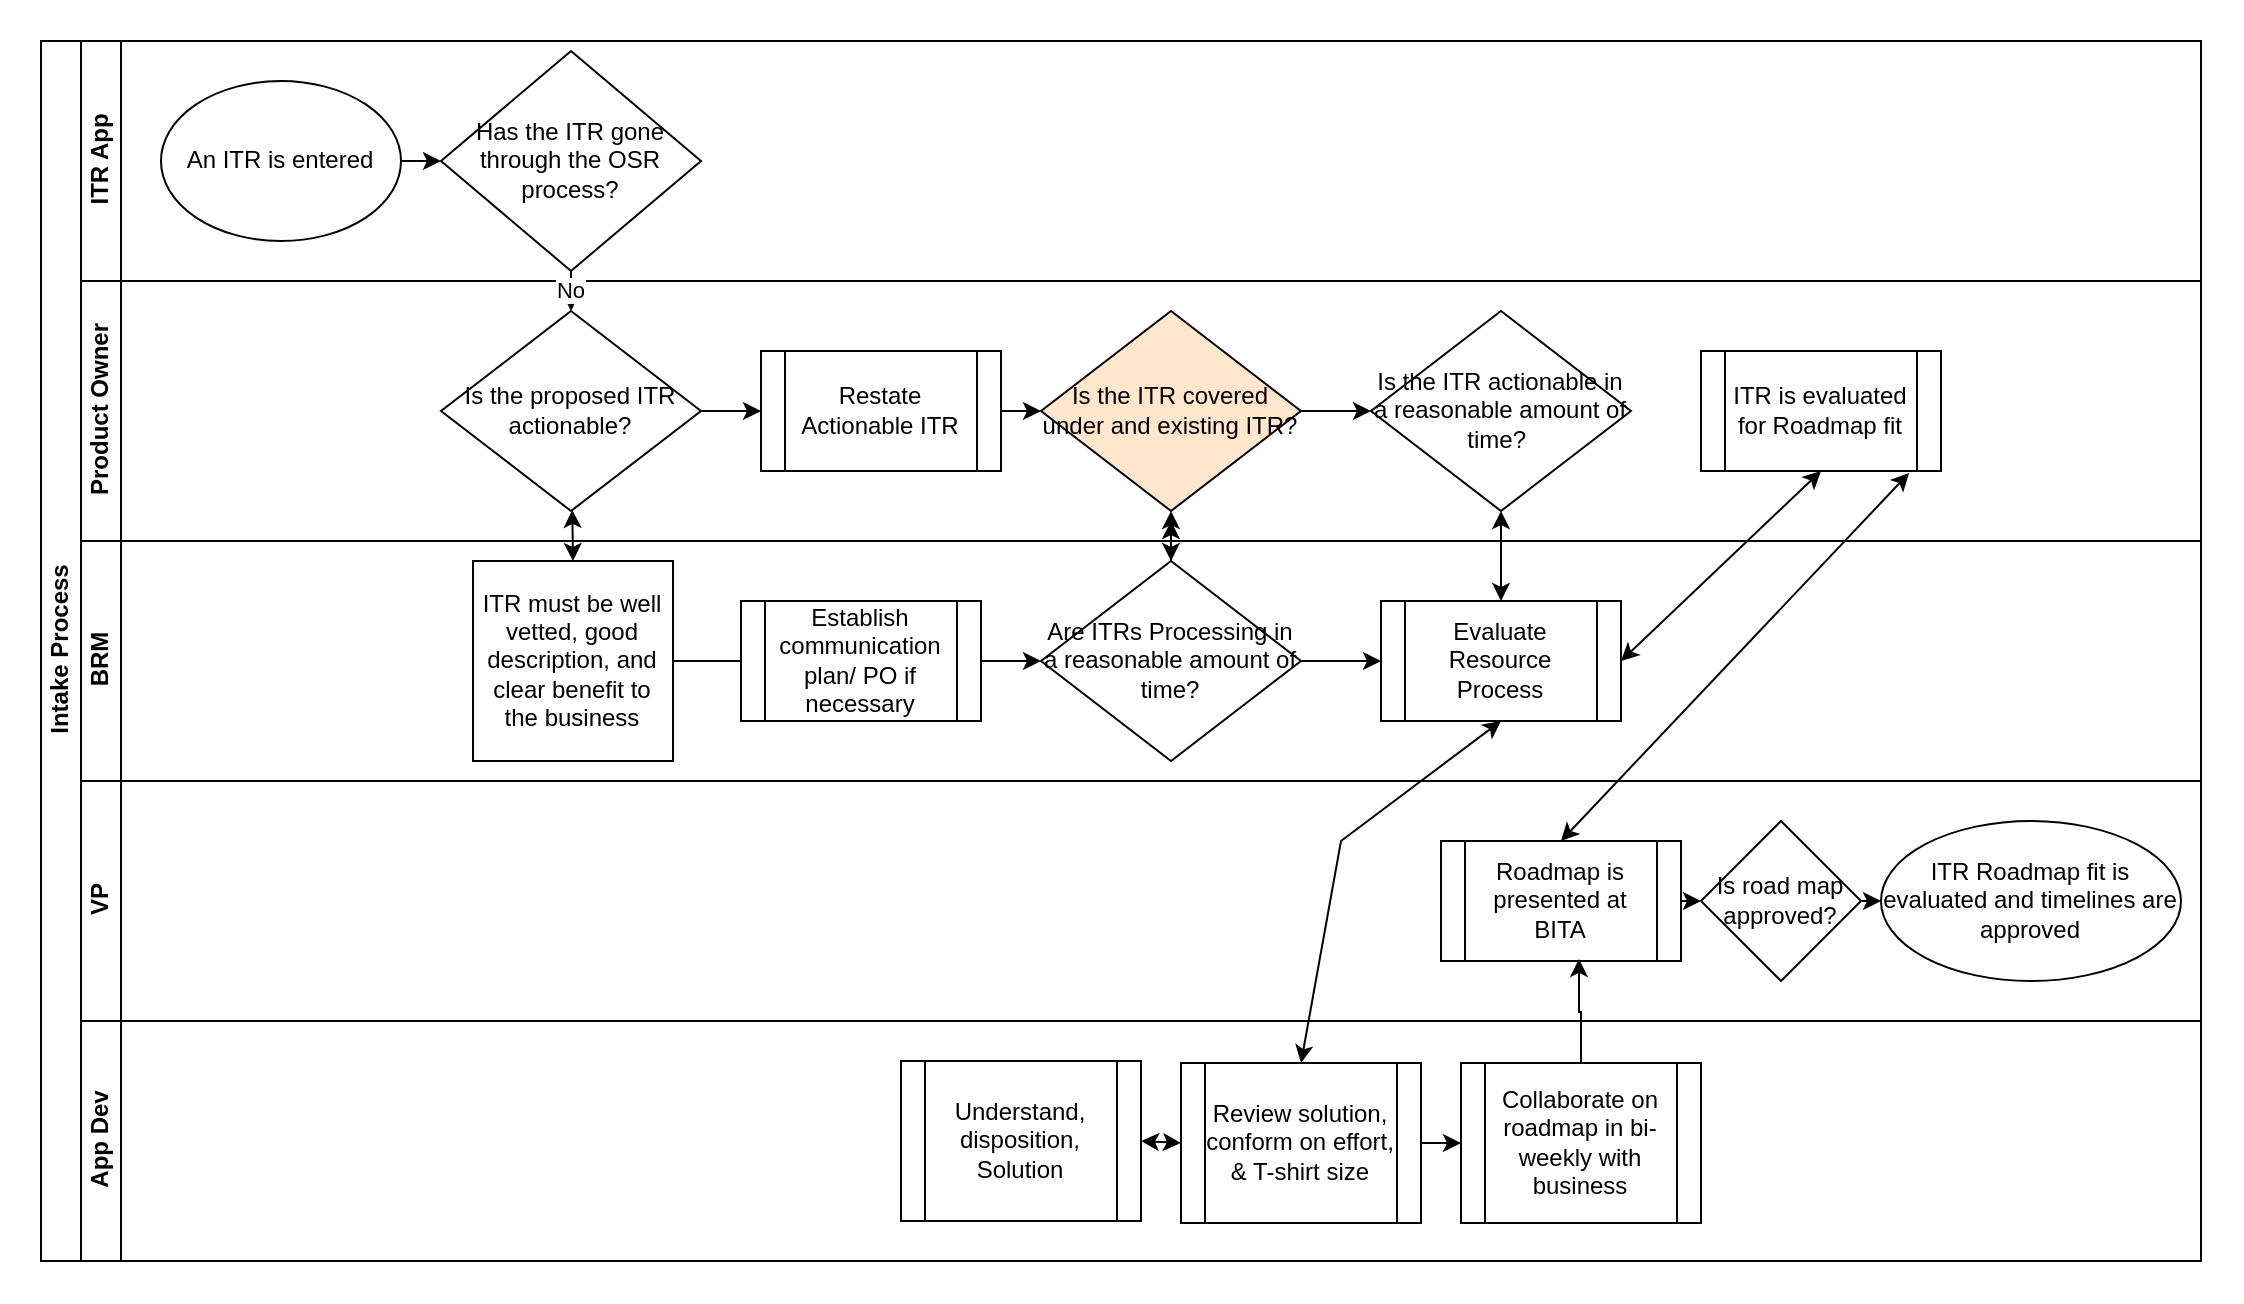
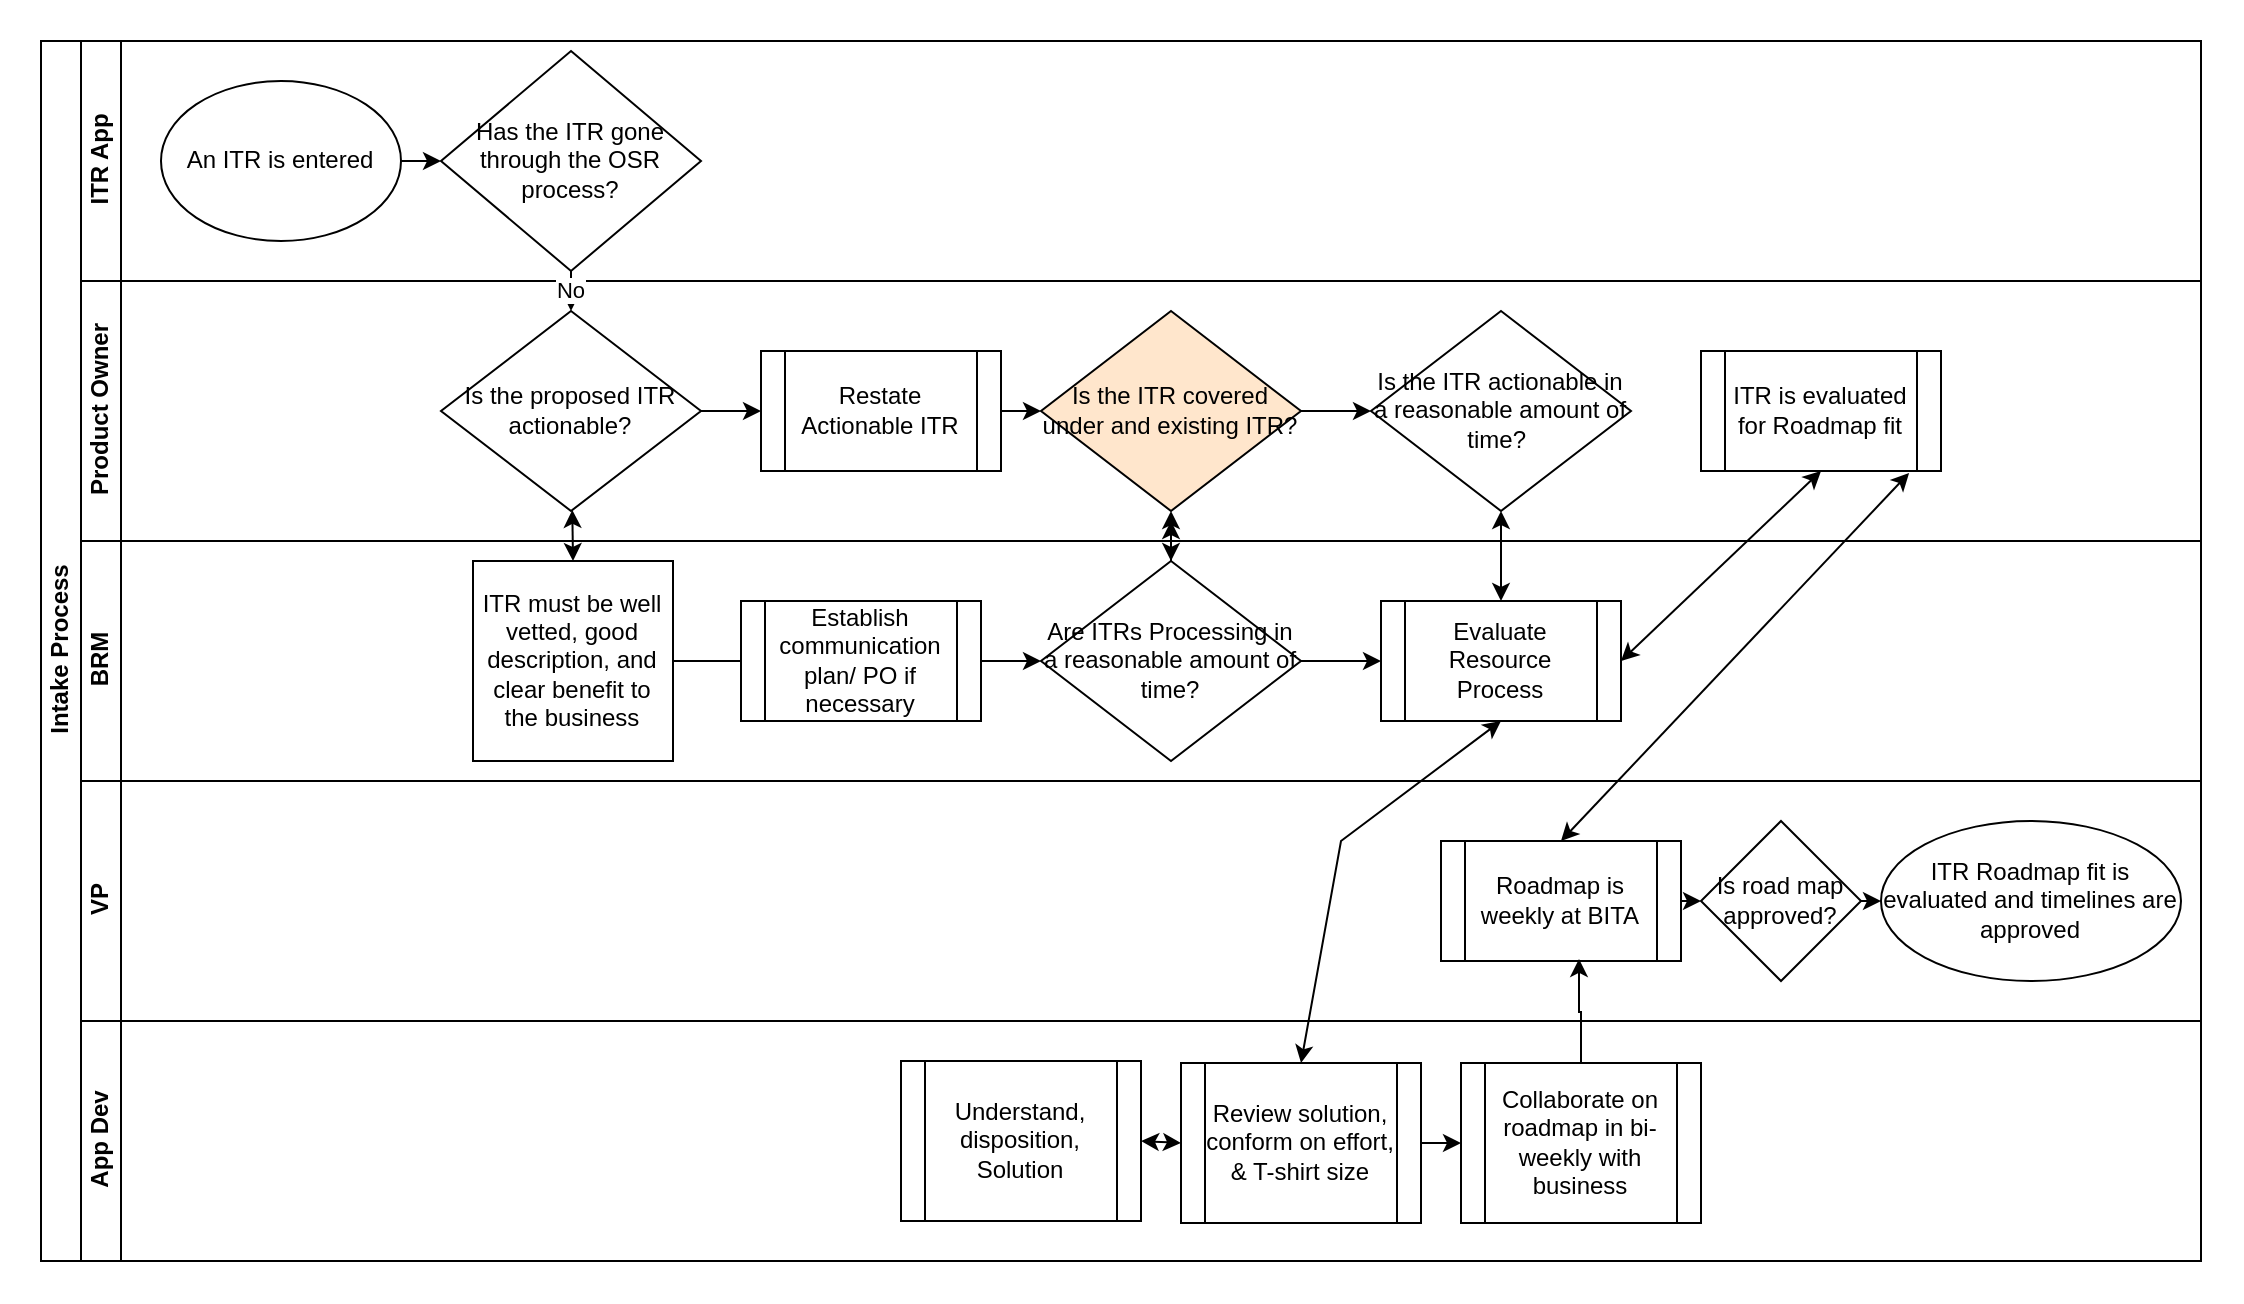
(1561, 901) -> (1561, 901)
